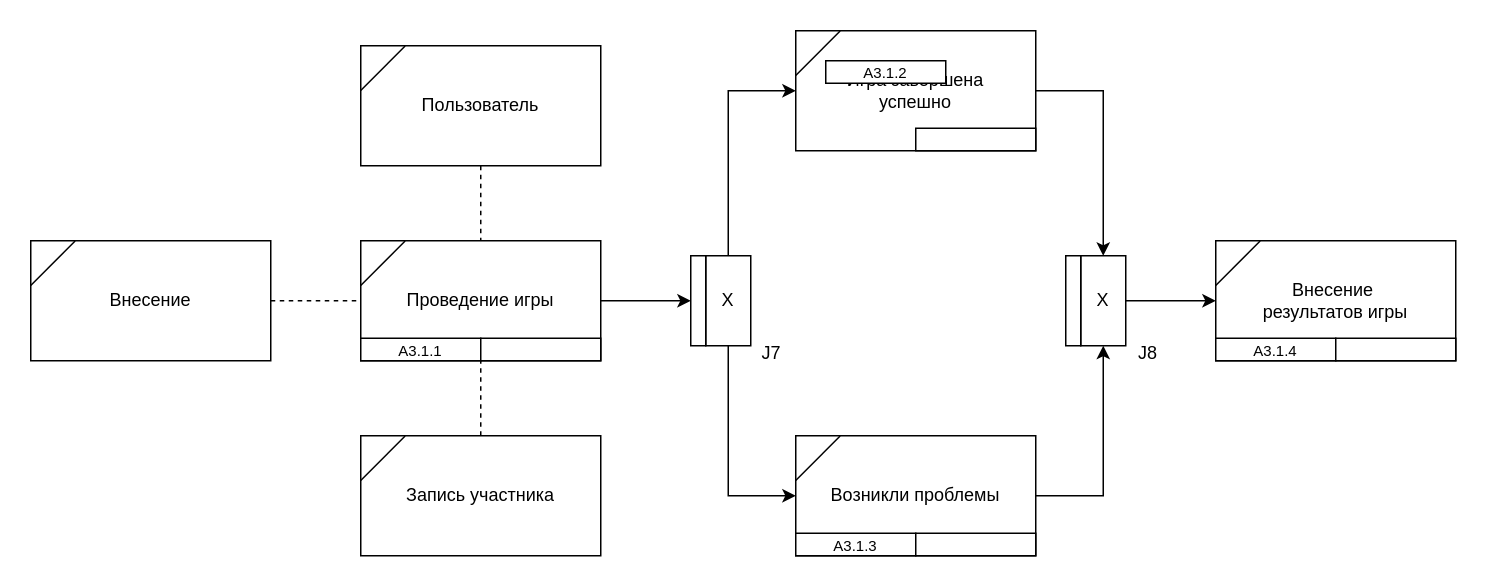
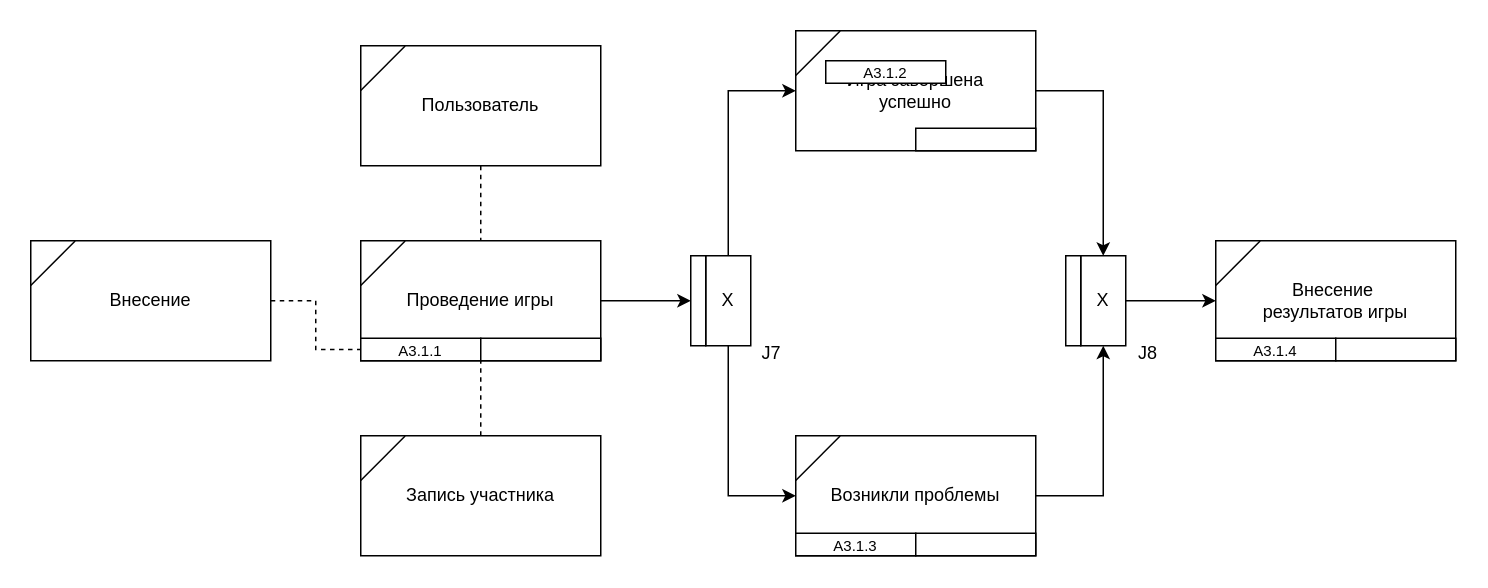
(335, 301) -> (316, 346)
